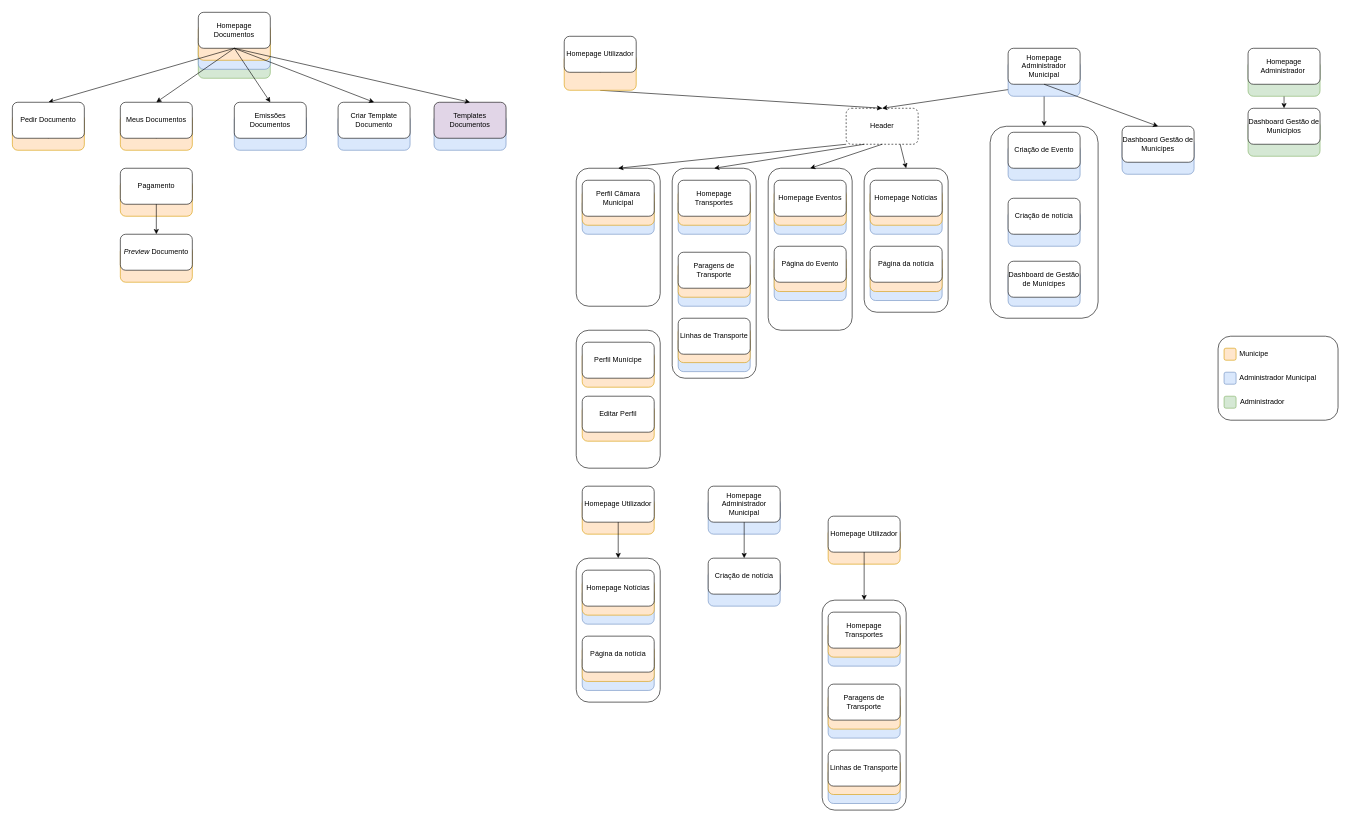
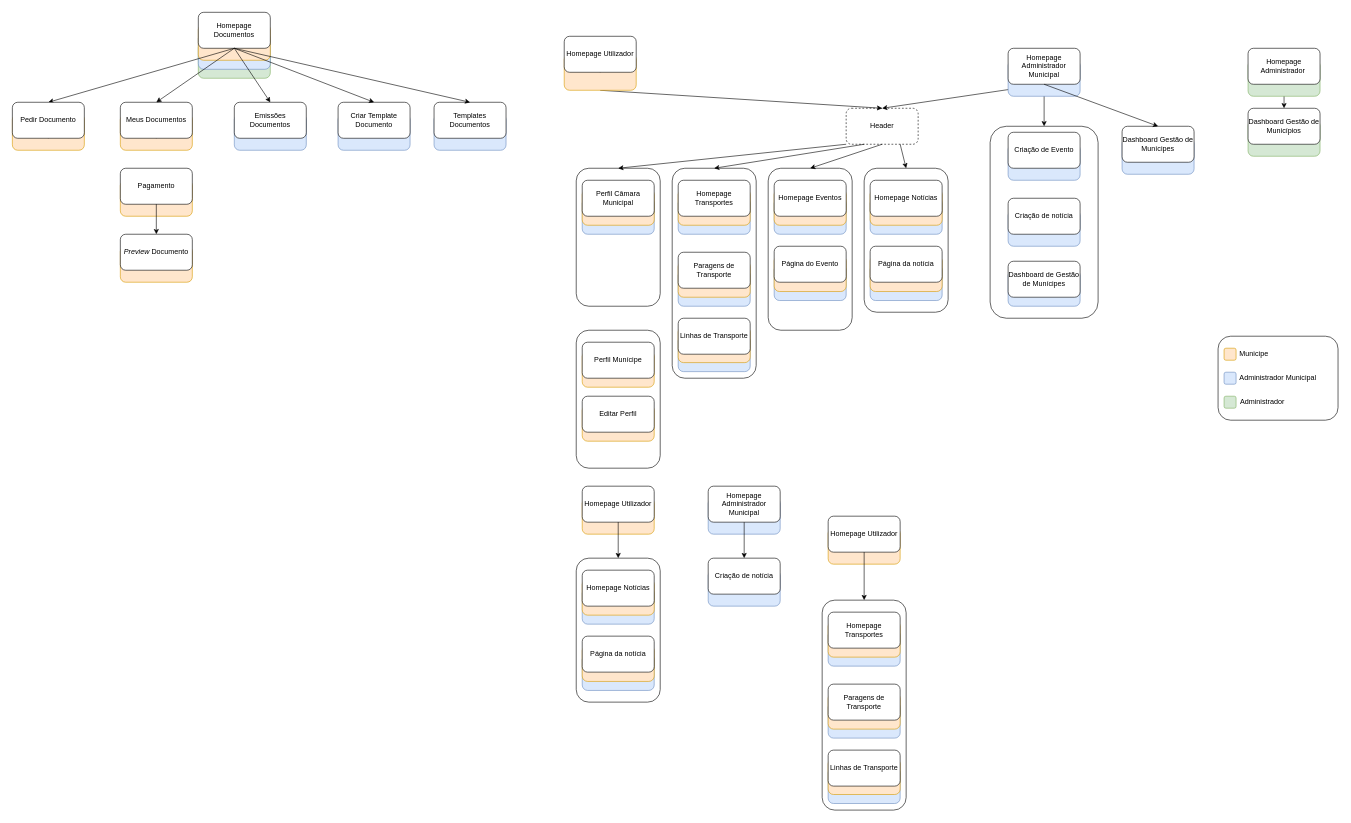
(470, 120) -> (470, 120)
